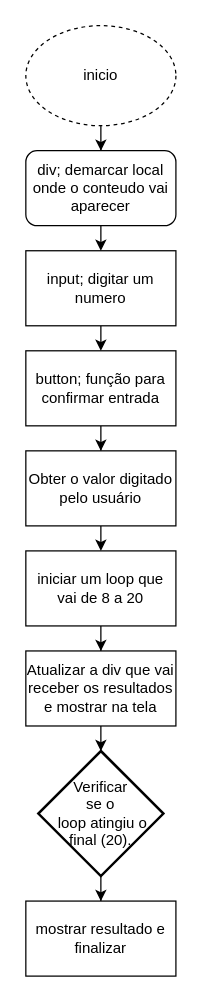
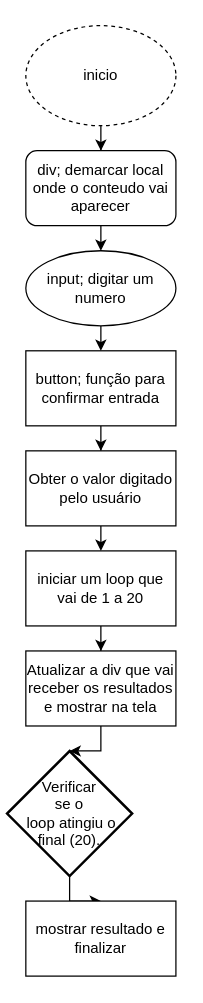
(101, 288) -> (101, 288)
(101, 588) -> (101, 588)
(101, 813) -> (69, 813)
